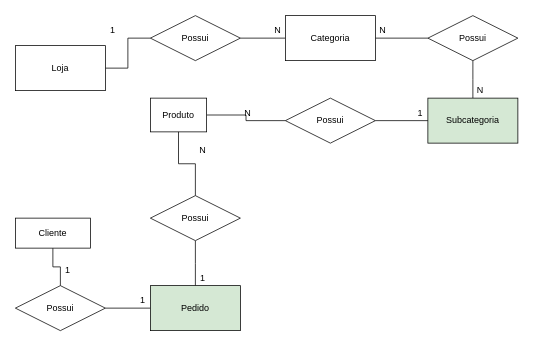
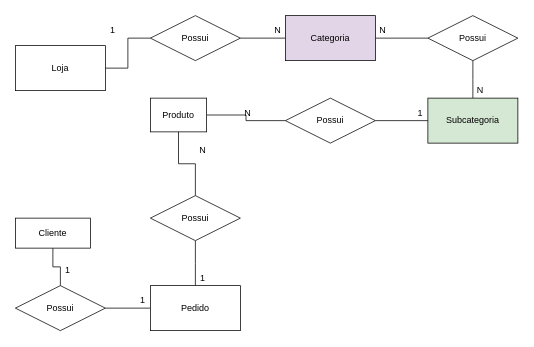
(330, 38) -> (330, 38)
(195, 308) -> (195, 308)
